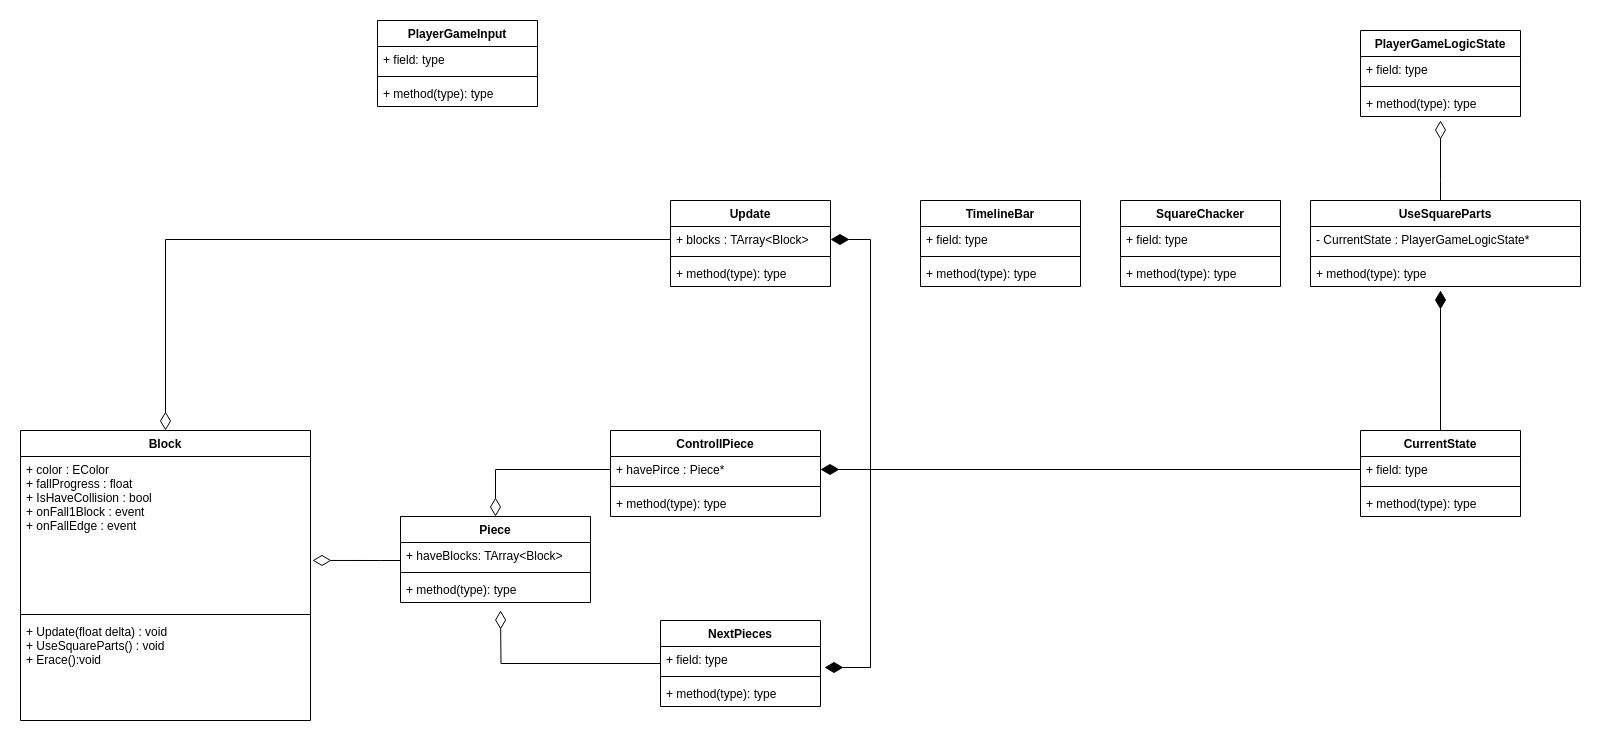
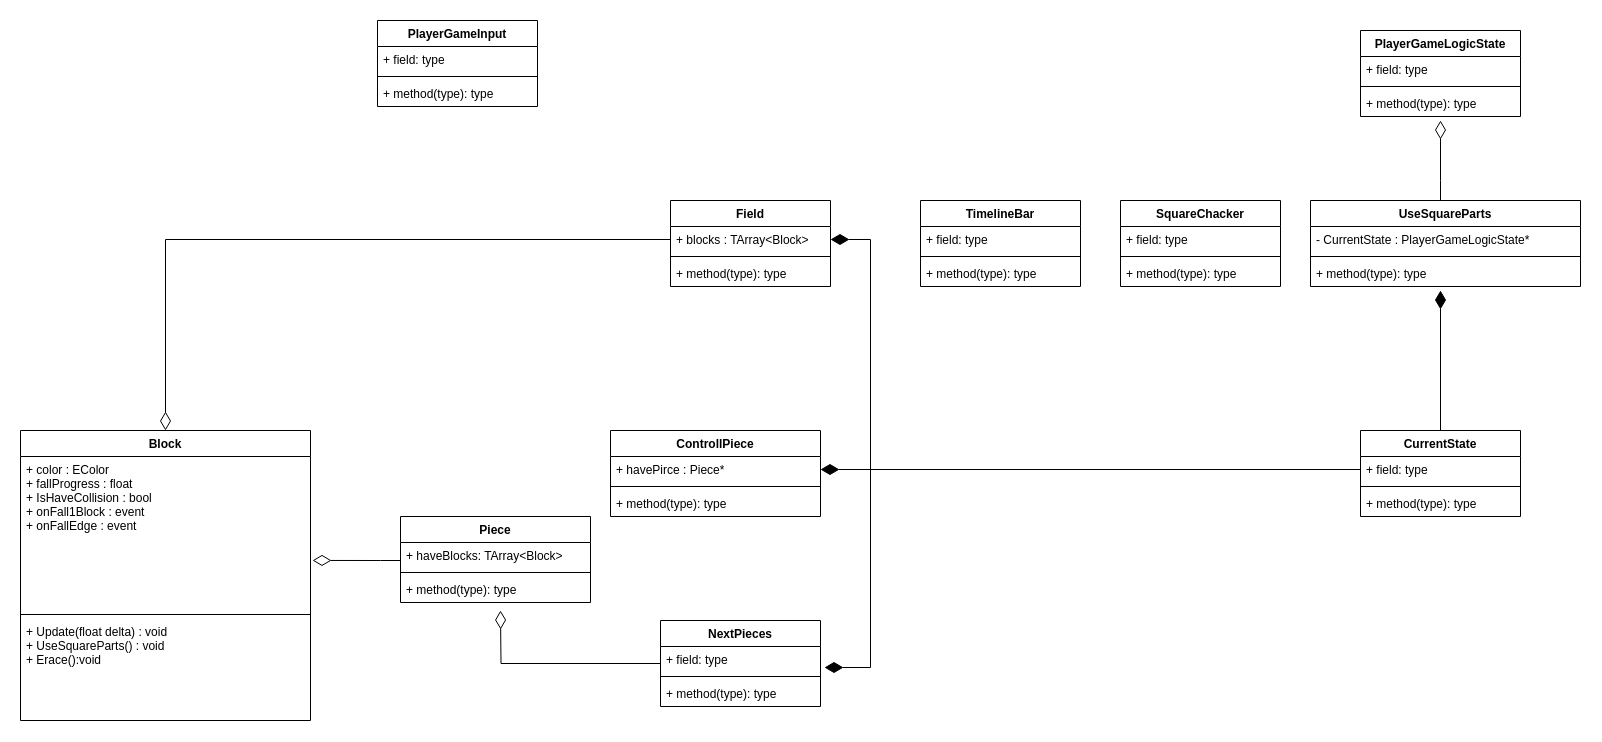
(750, 214) -> (750, 214)
(538, 470) -> none
